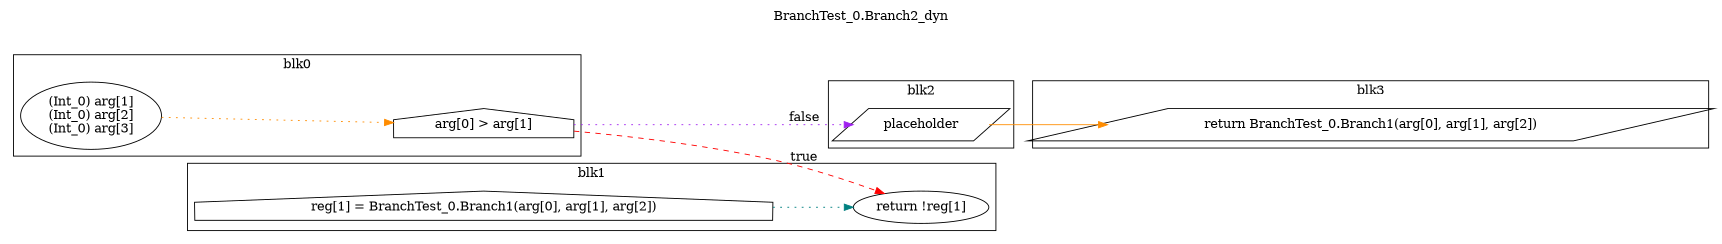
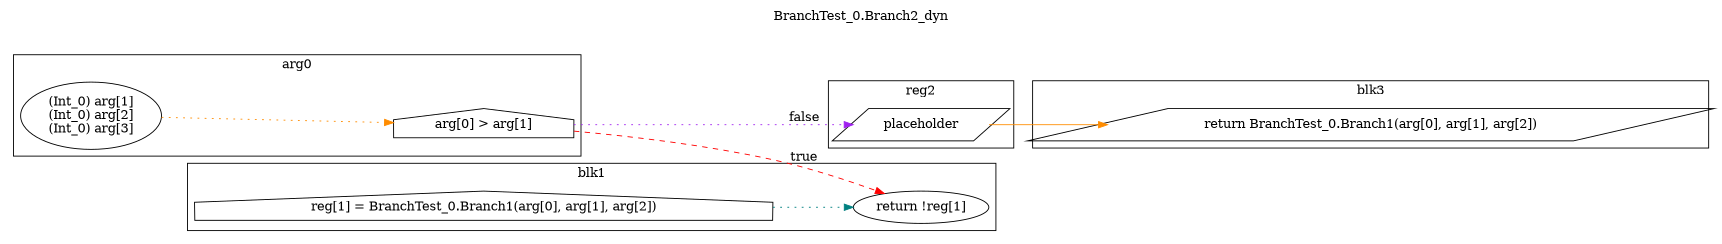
(297, 65) -> (297, 65)
(921, 91) -> (921, 91)
